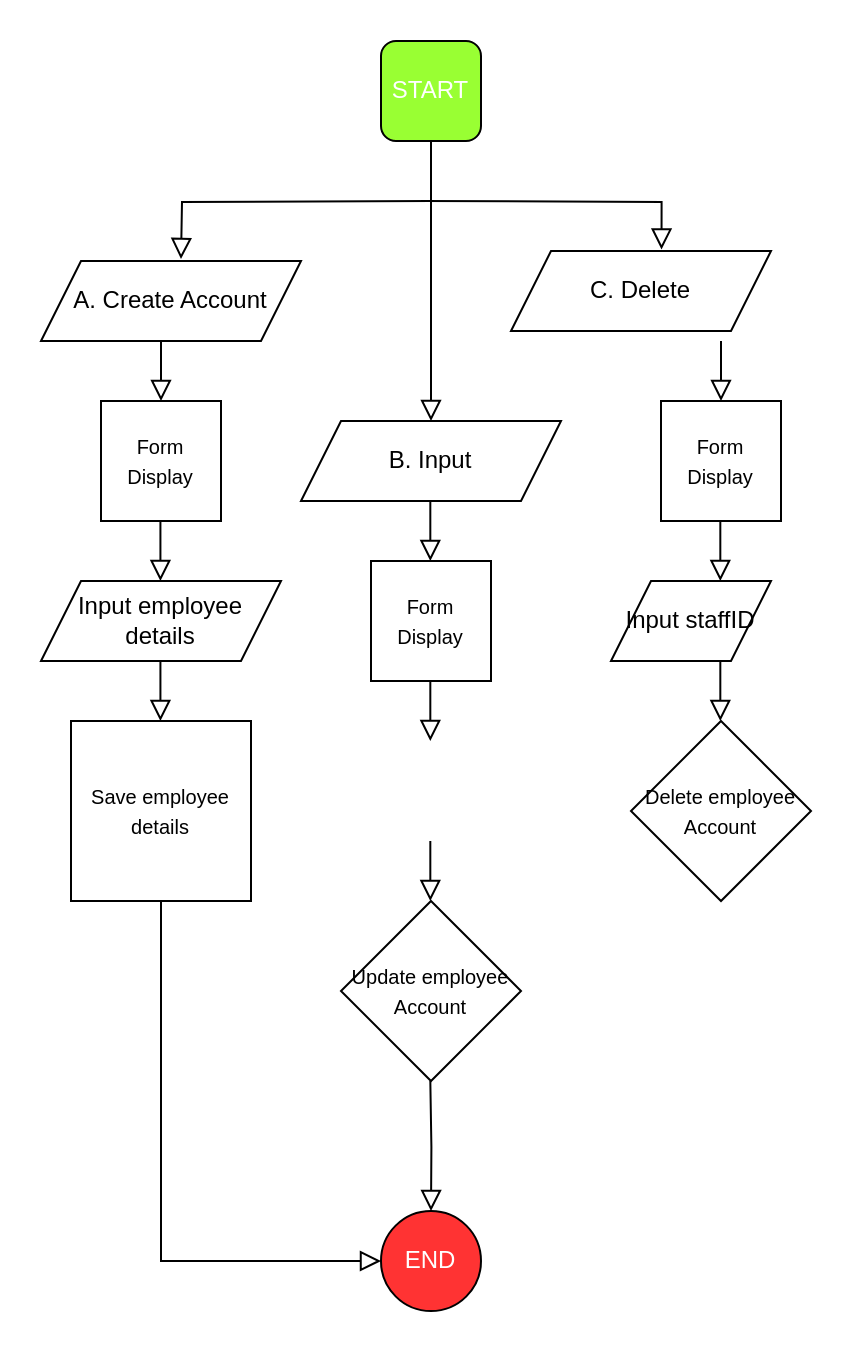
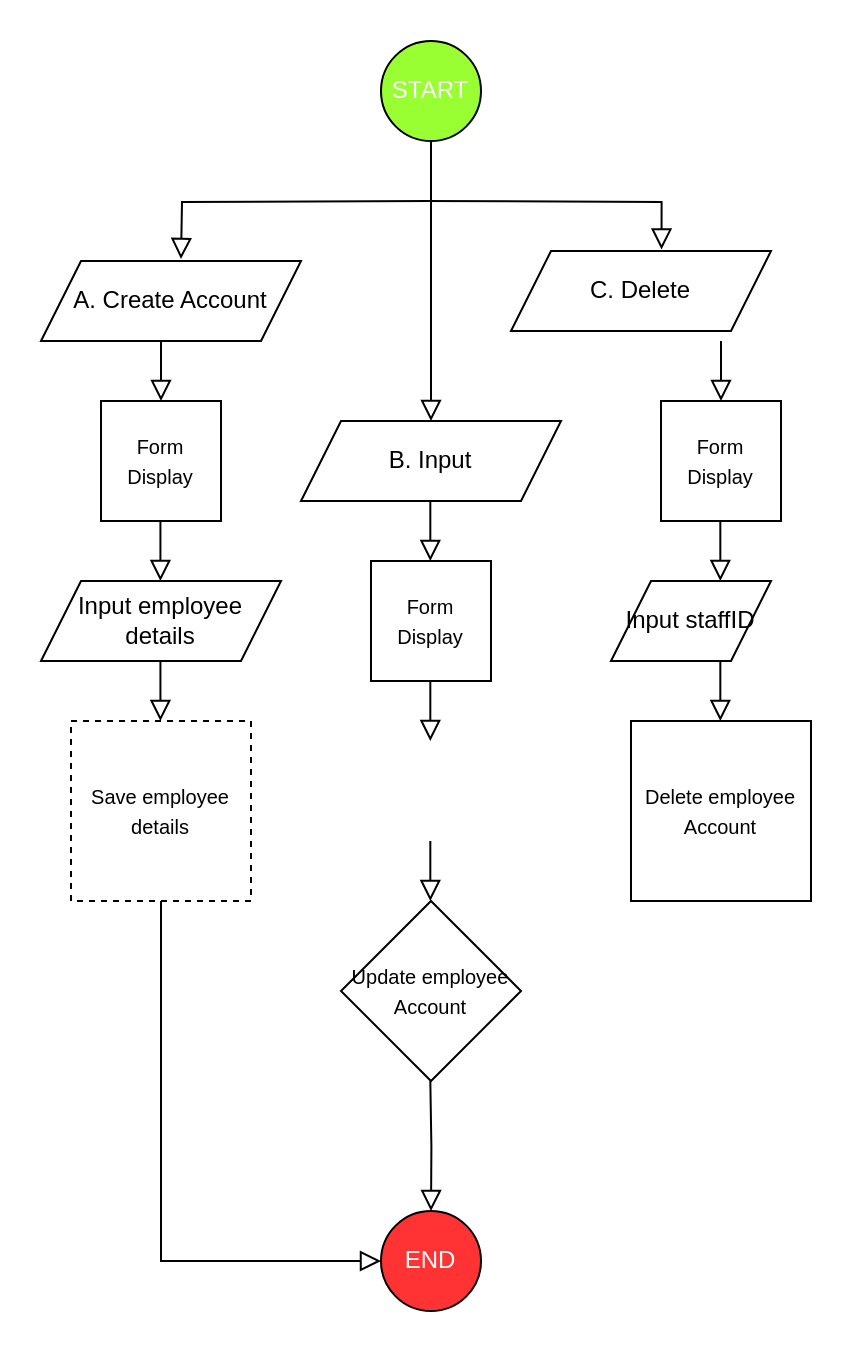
(431, 91) -> (431, 91)
(161, 811) -> (161, 811)
(721, 811) -> (721, 811)
